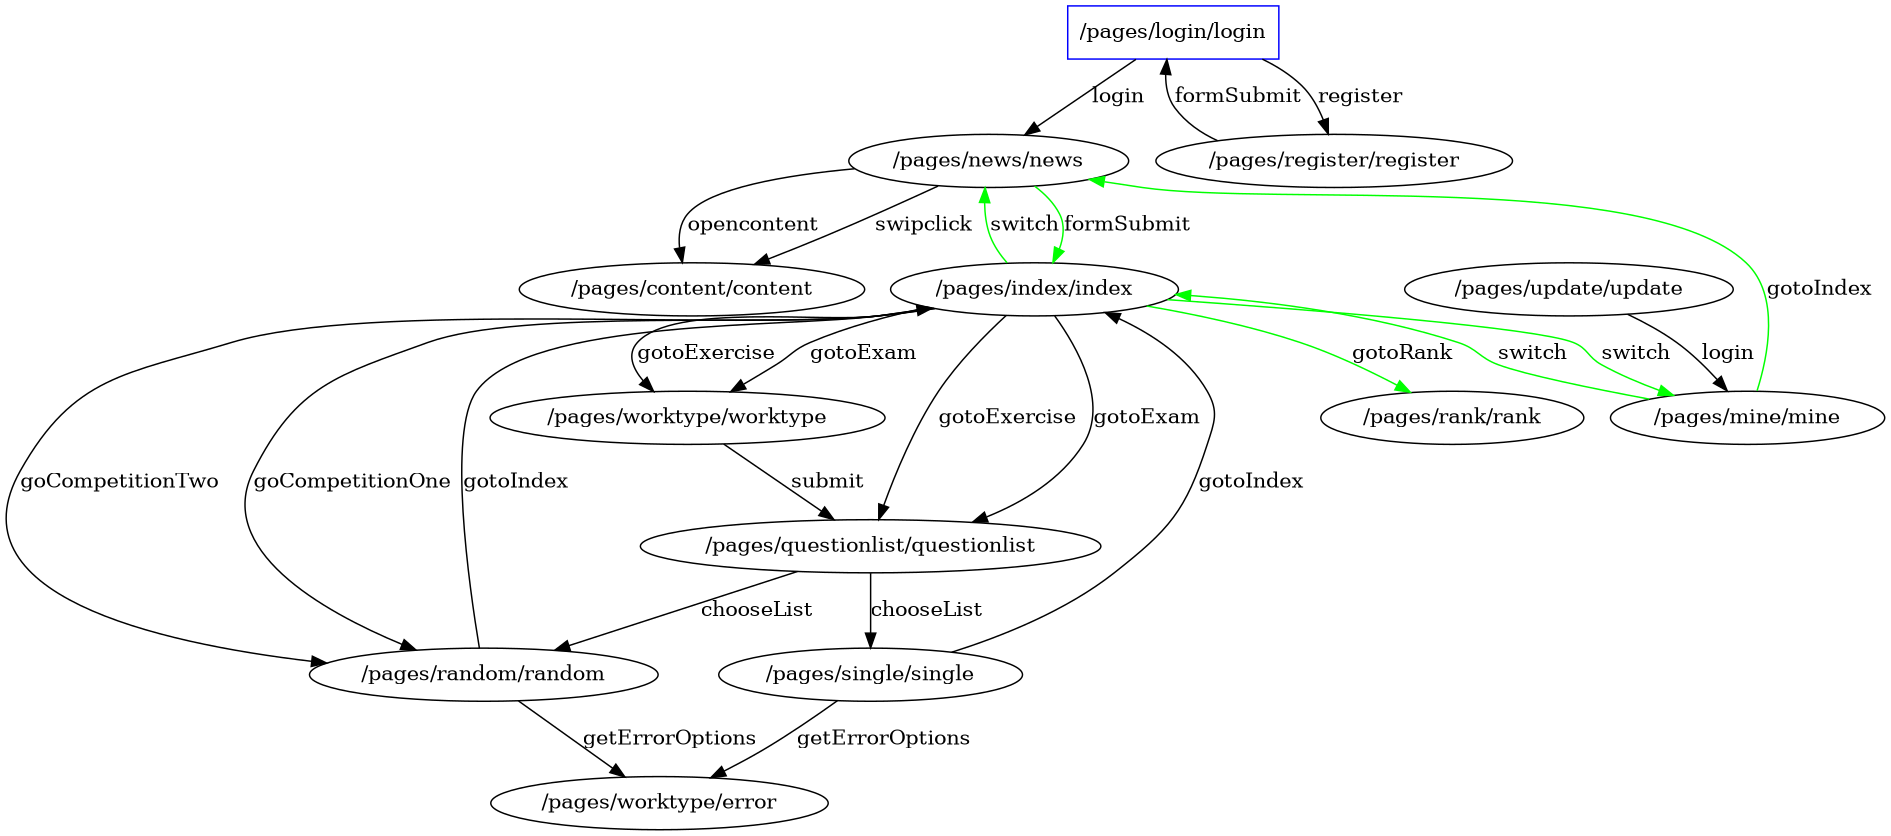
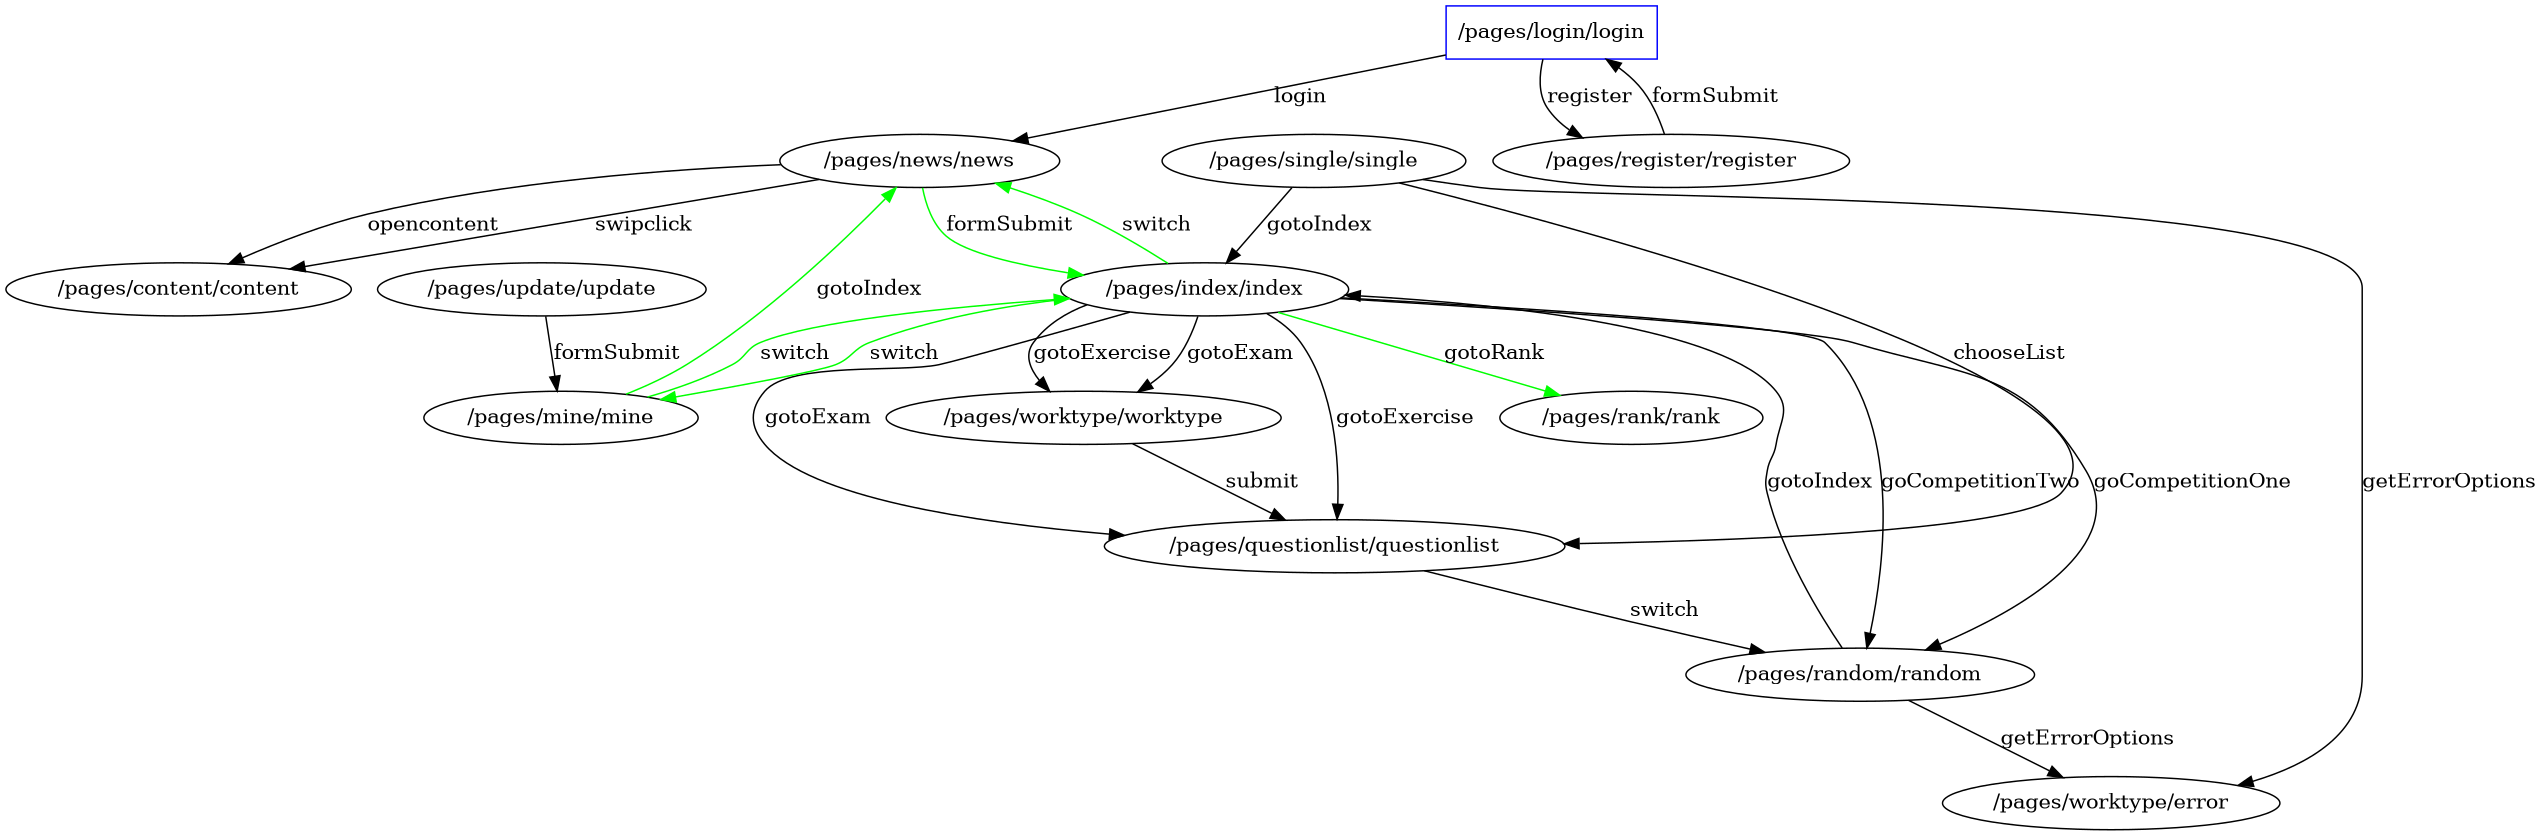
(1728, 354) -> (617, 354)
(871, 603) -> (1910, 344)
(757, 610) -> (1665, 610)
